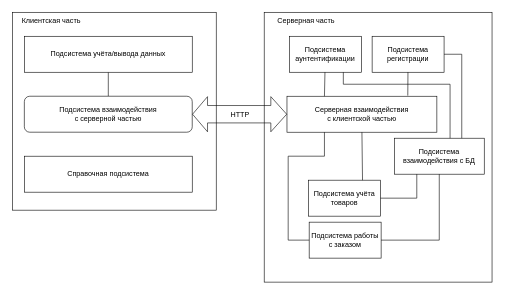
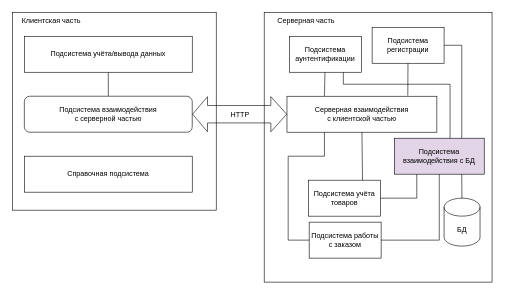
(408, 54) -> (408, 45)
(440, 156) -> (440, 156)
none -> (462, 186)
none -> (462, 222)
